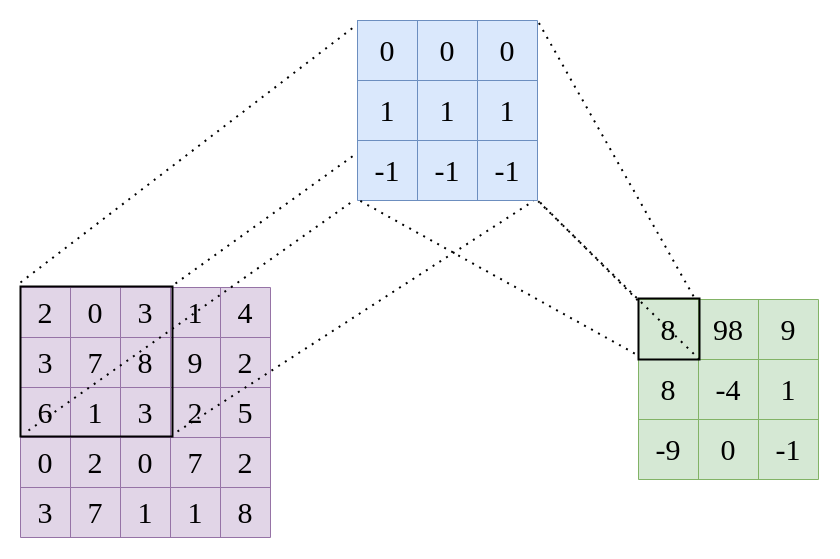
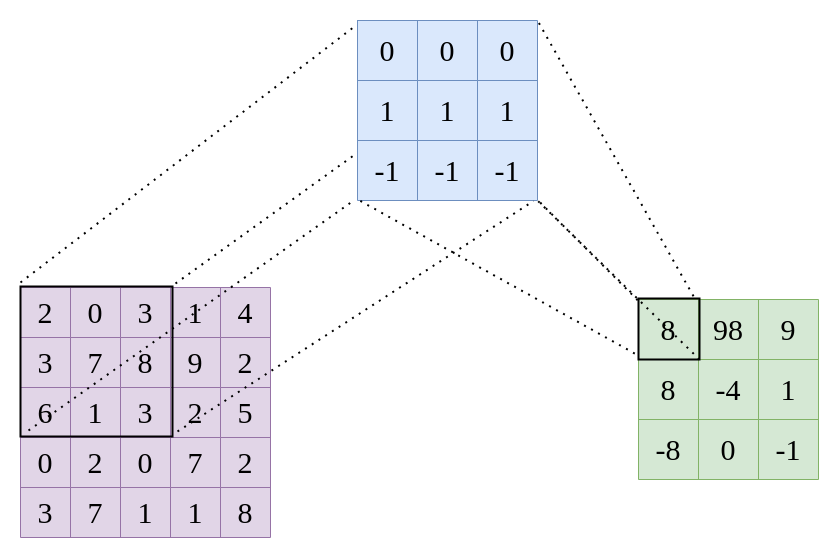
(669, 450) -> (669, 450)
